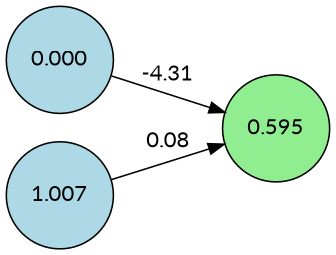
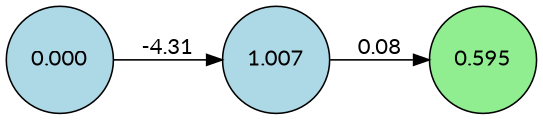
(161, 92) -> (160, 60)
